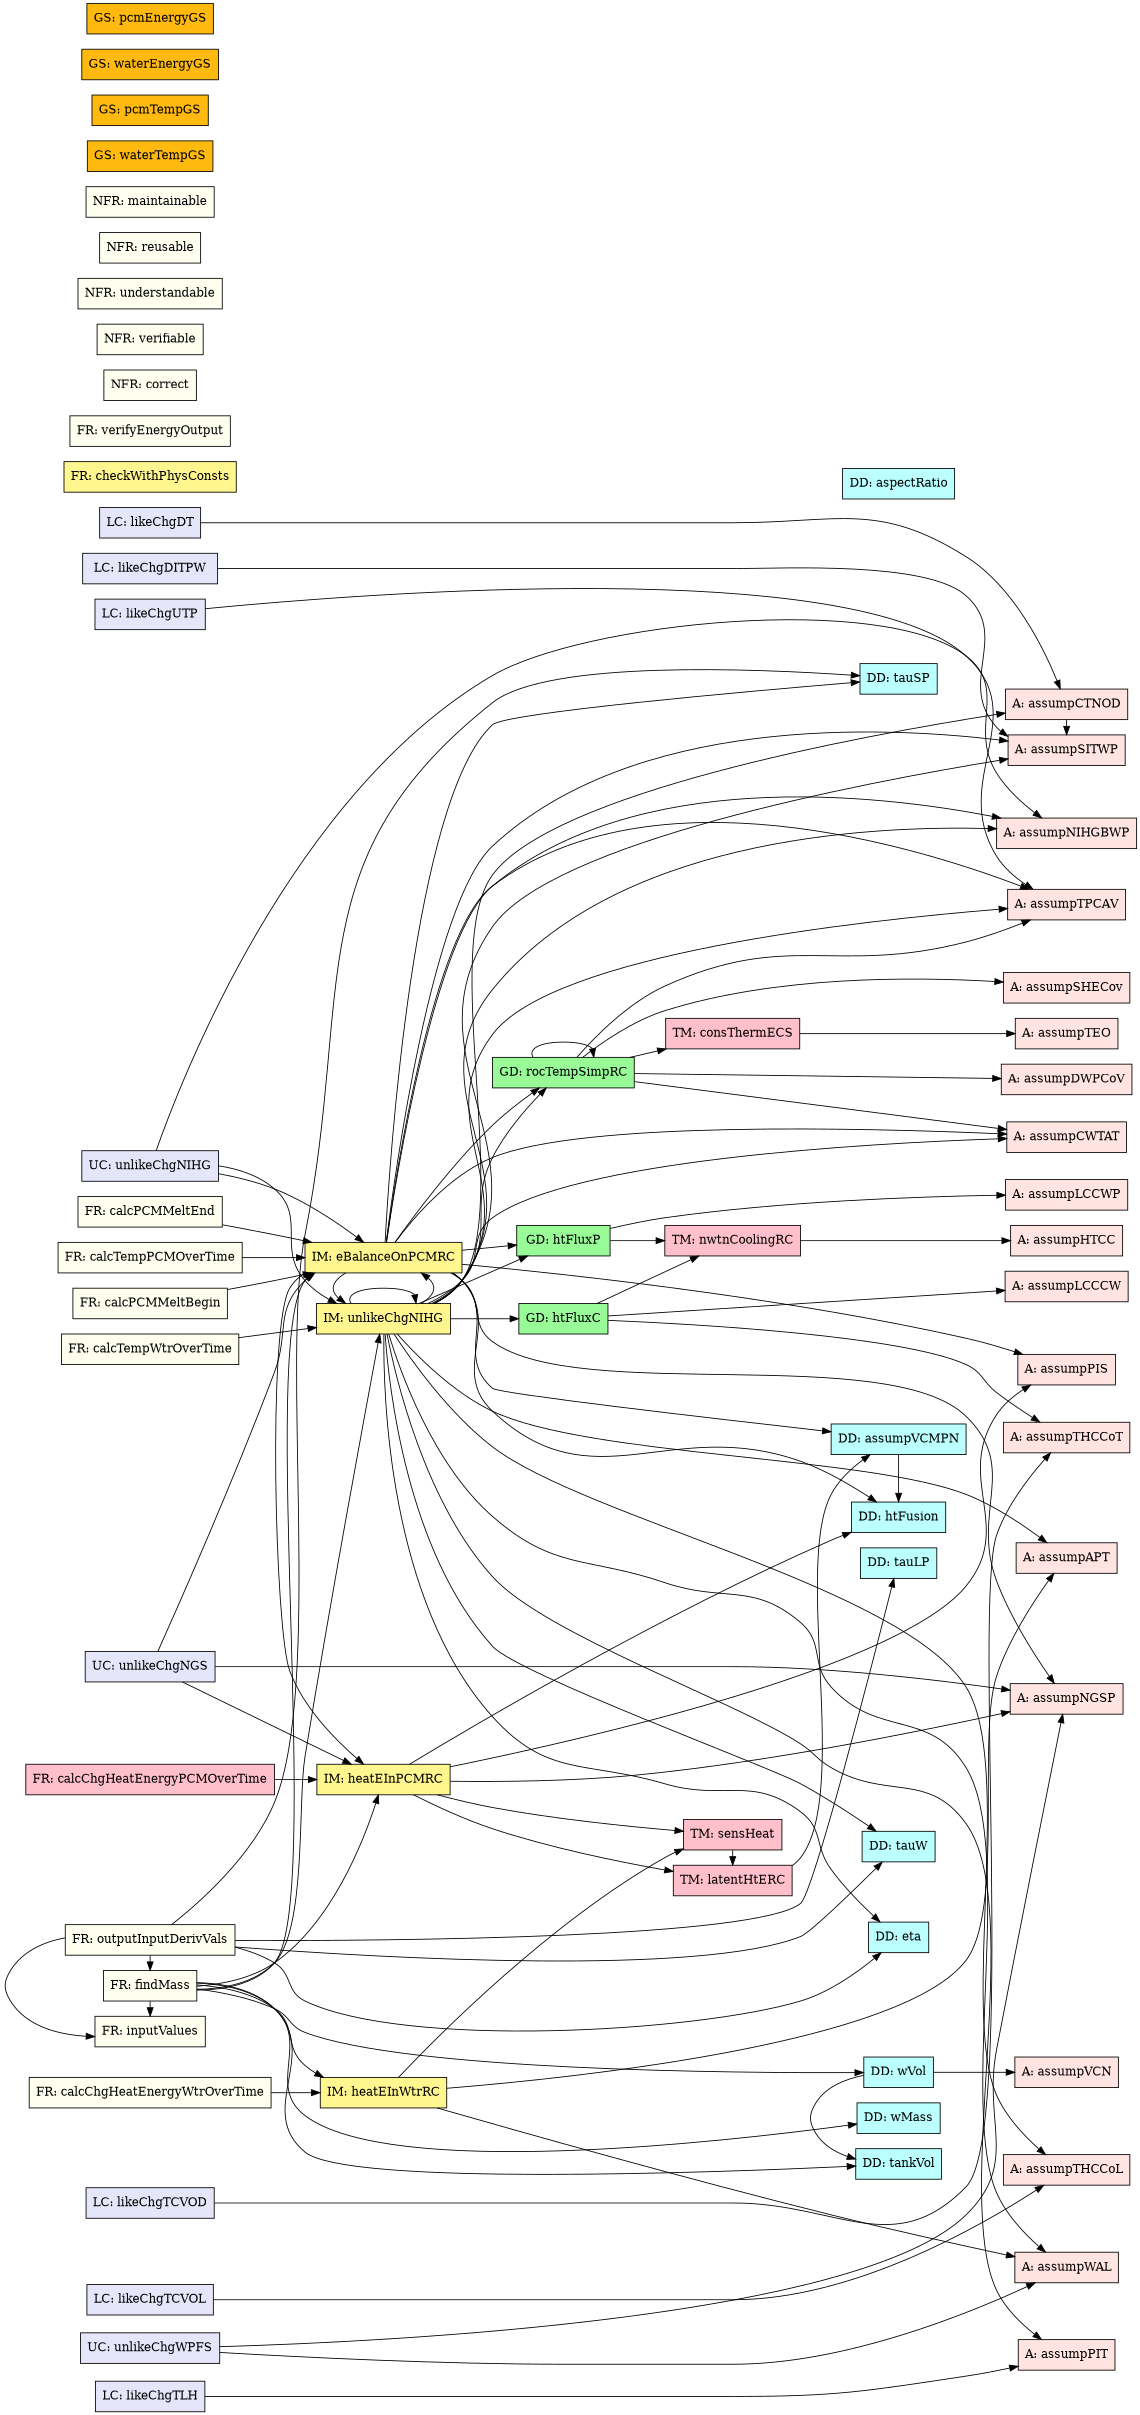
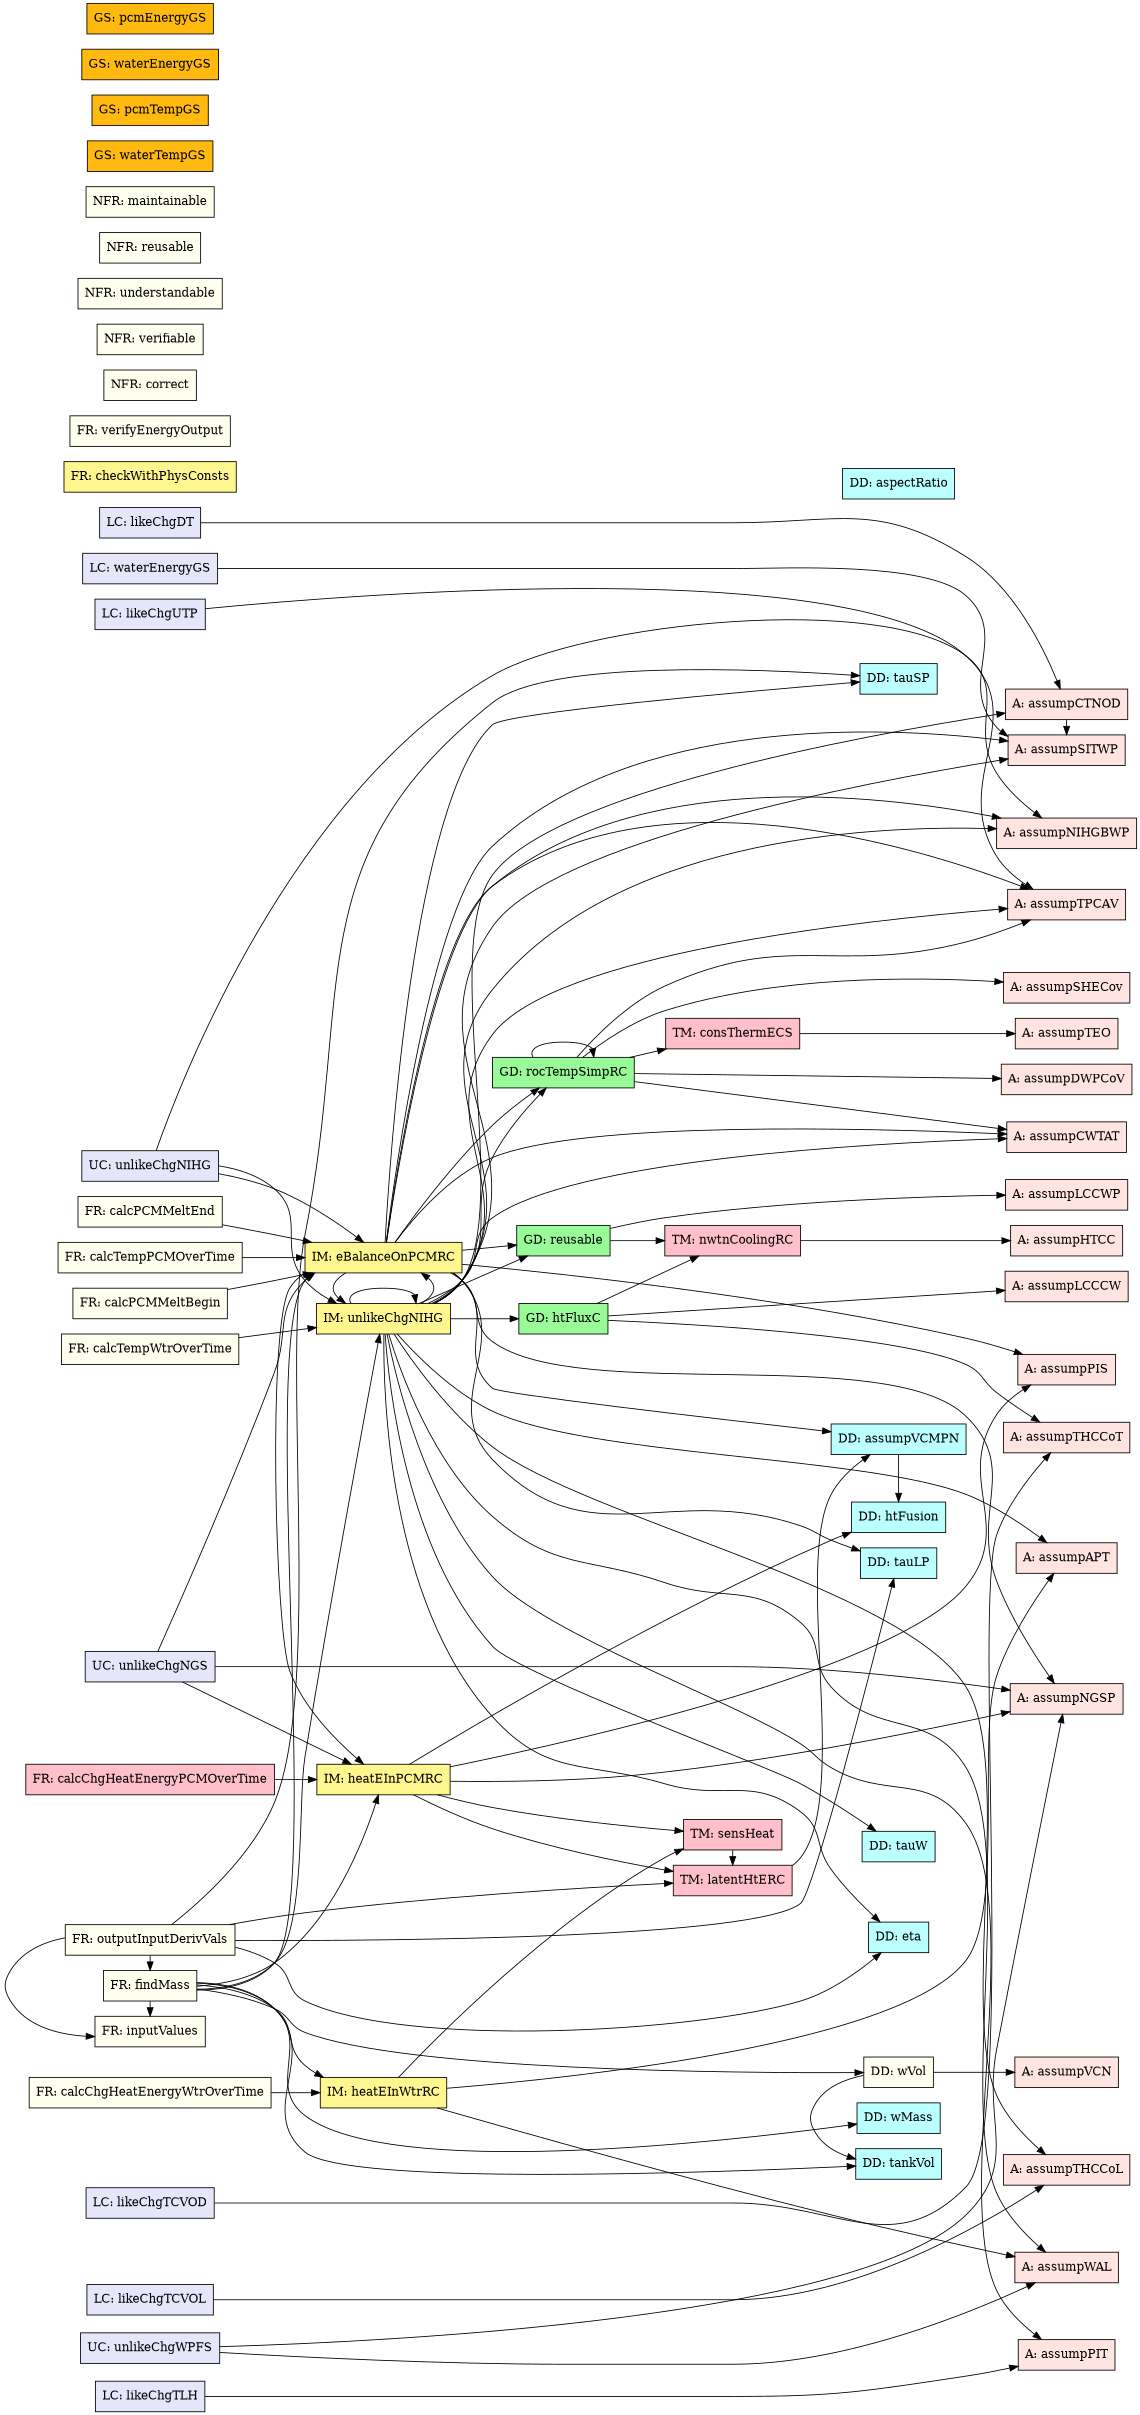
(150, 569) -> (150, 569)
(563, 1241) -> (563, 1241)
(605, 1456) -> (568, 1507)
(570, 1961) -> (446, 1898)
(899, 2072) -> (899, 2072)
